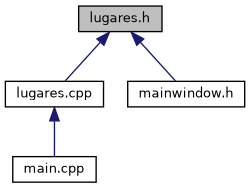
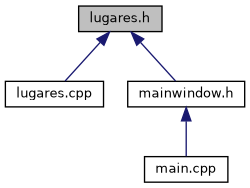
(54, 139) -> (186, 139)
